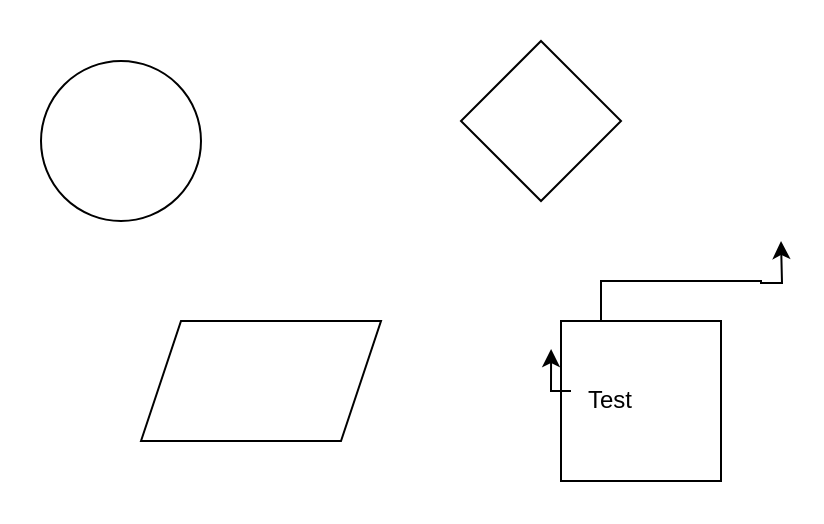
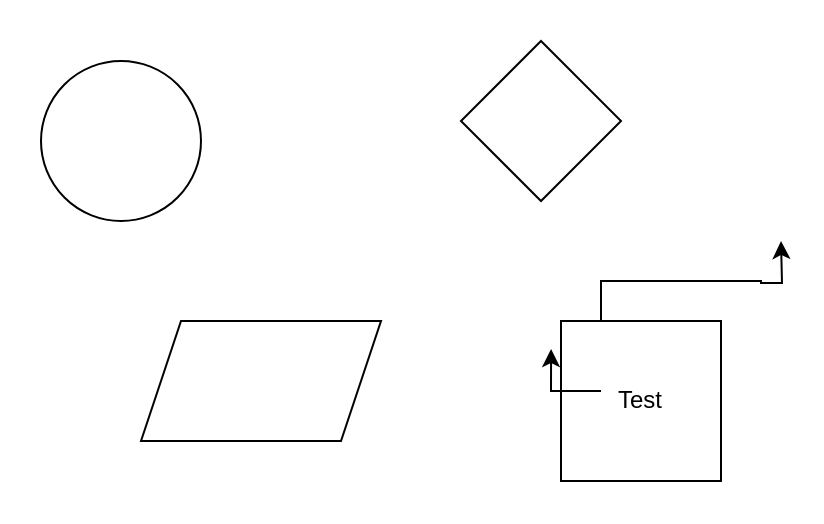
(611, 401) -> (641, 401)
